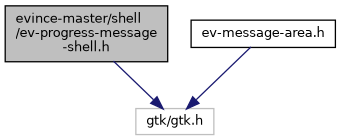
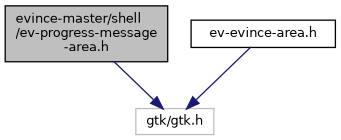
(86, 34) -> (86, 34)
(263, 34) -> (263, 34)
